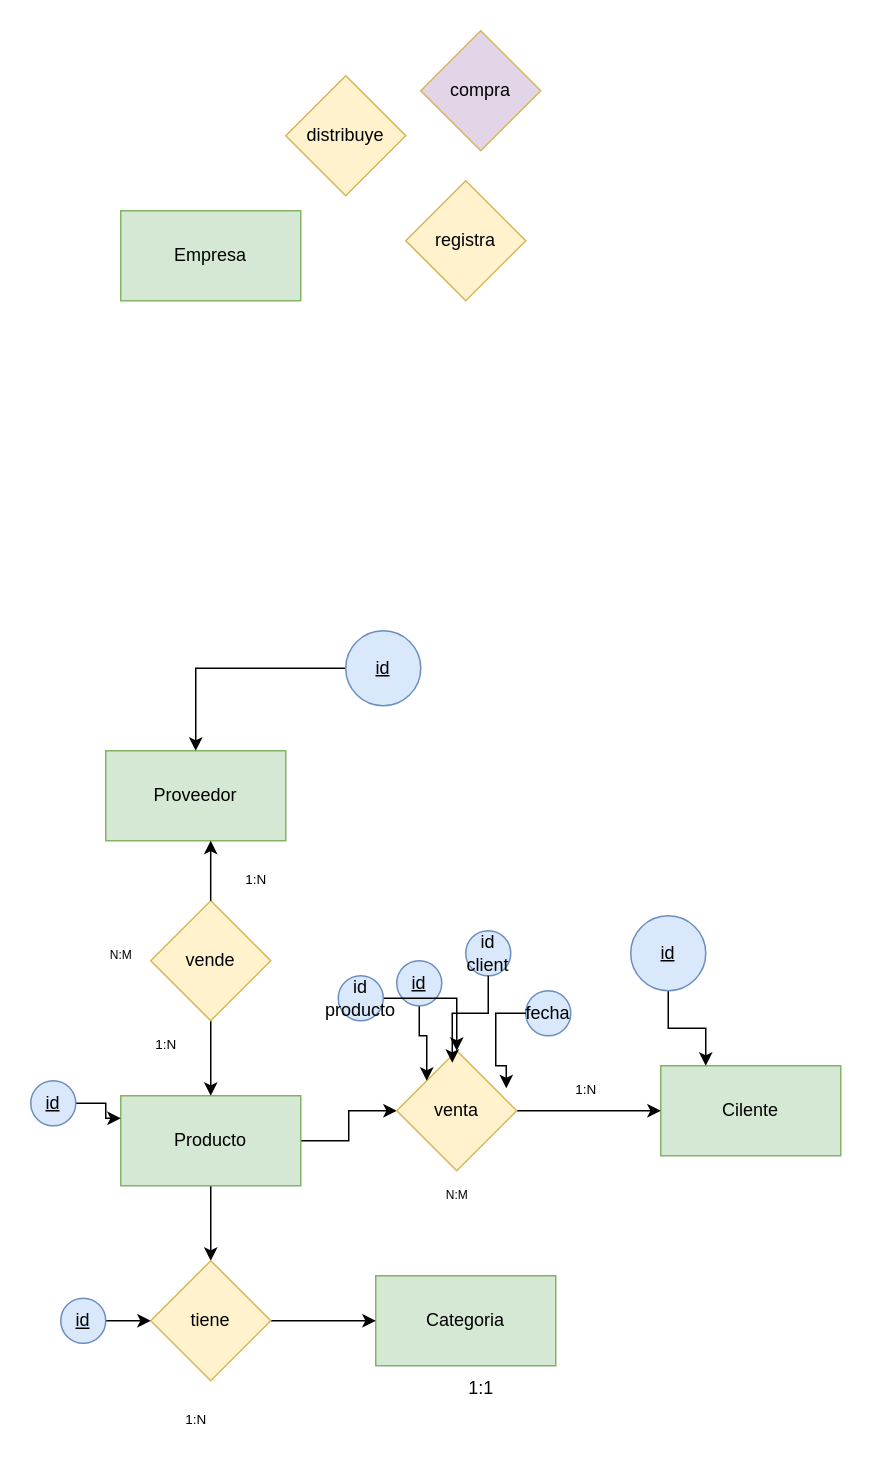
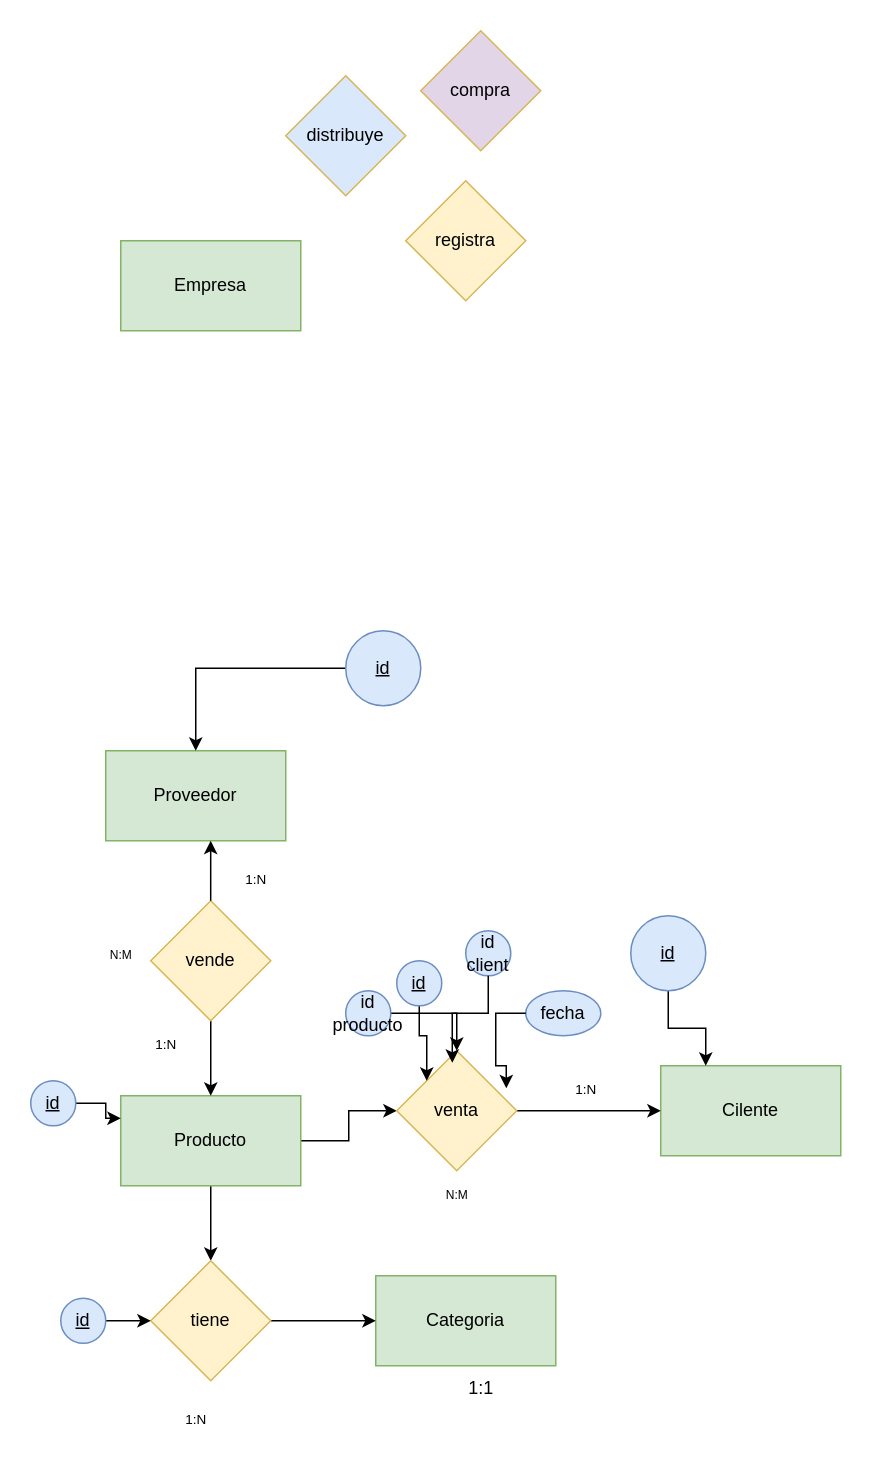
(346, 136) -> (346, 136)
(211, 256) -> (211, 286)
(361, 998) -> (368, 1013)
(548, 1013) -> (563, 1013)
